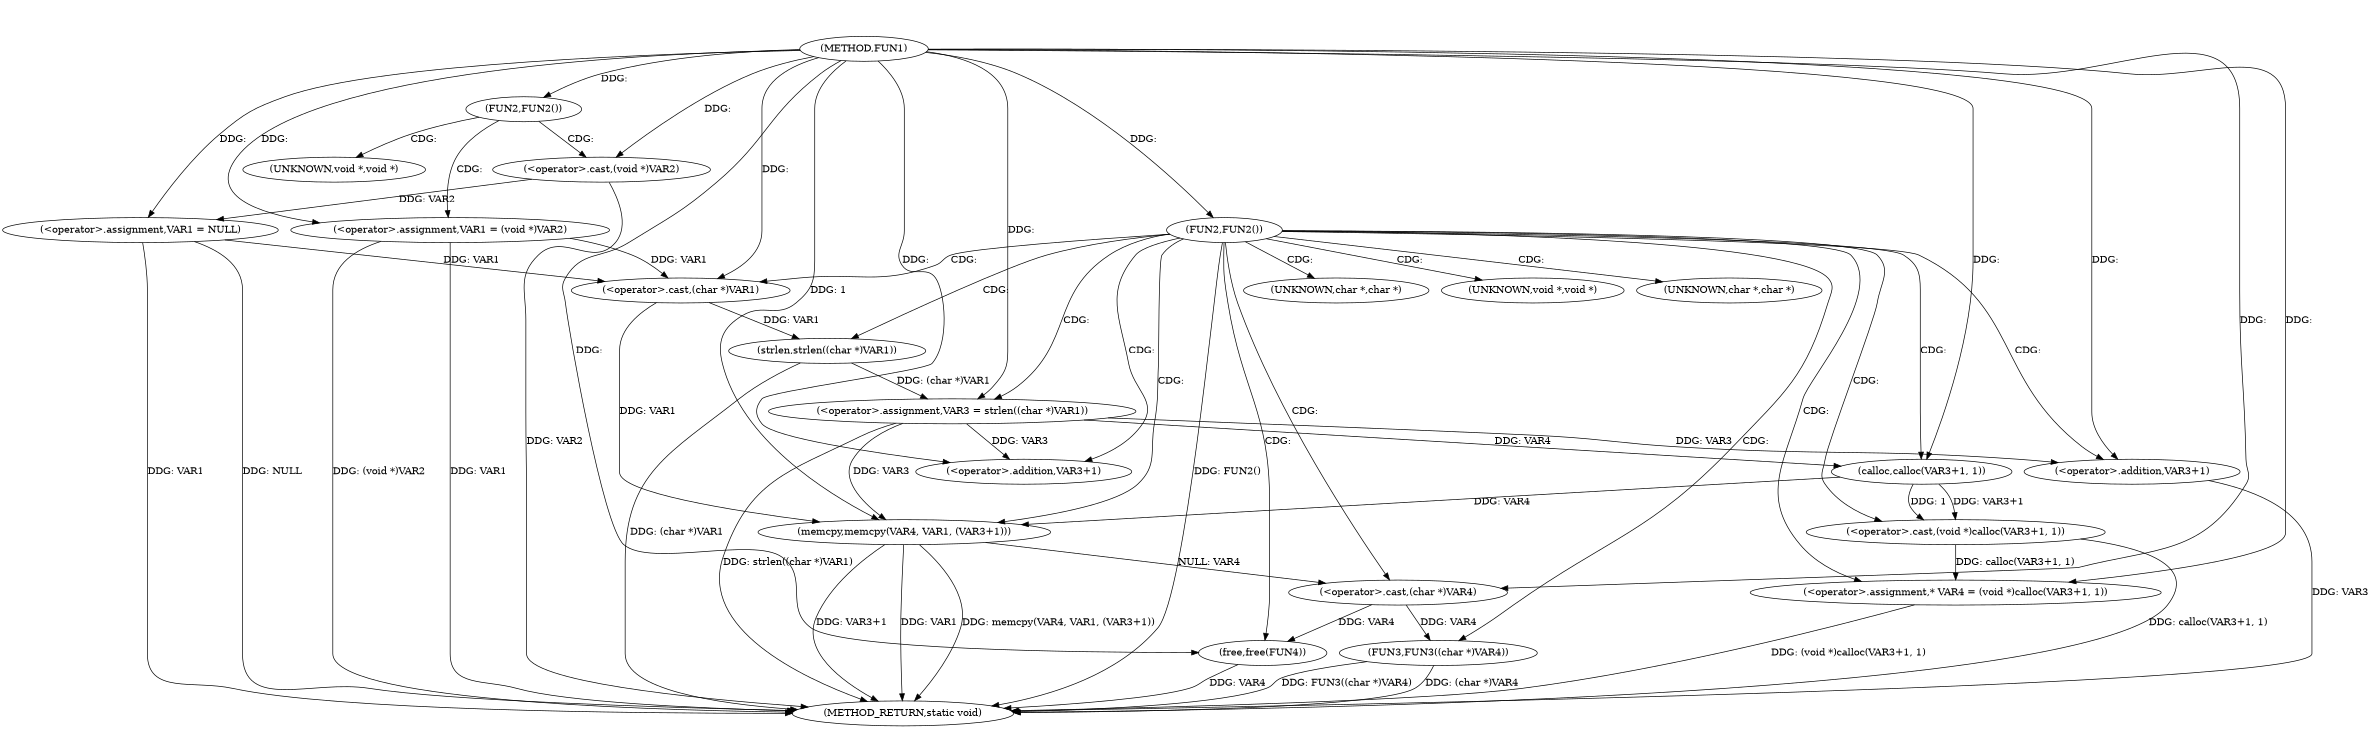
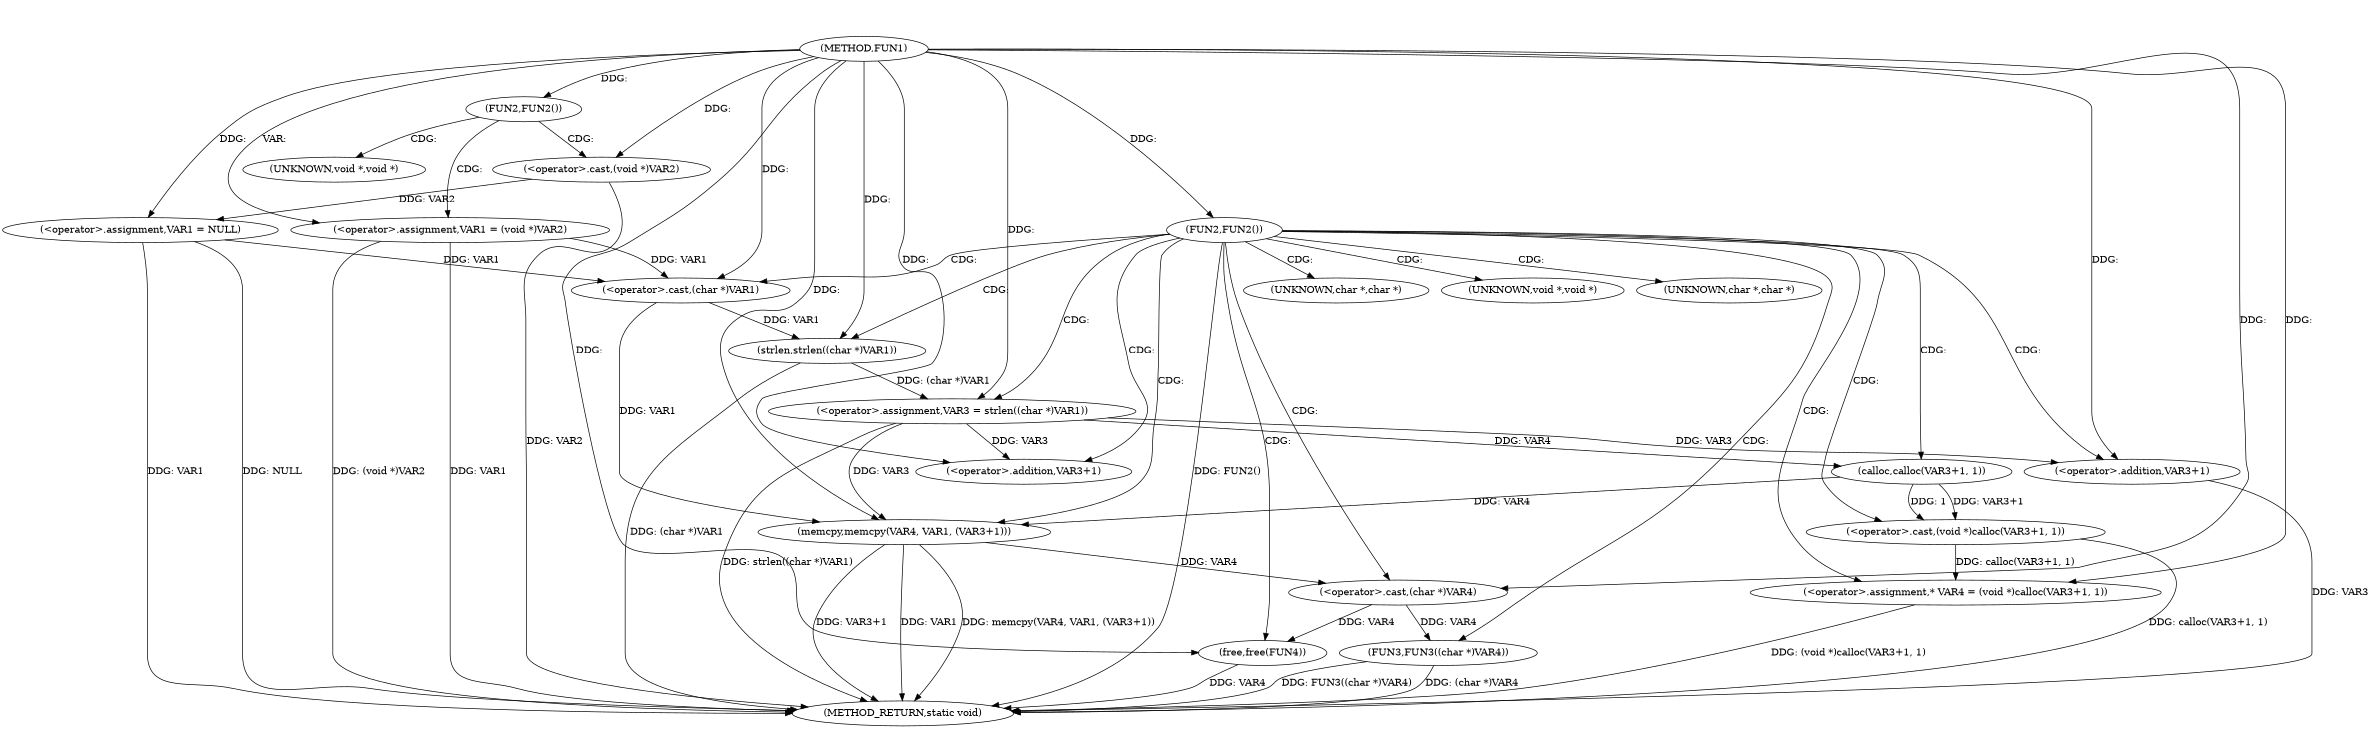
(1628, 63) -> (864, 200)
(276, 139) -> (276, 139)
(828, 290) -> (828, 290)
(1209, 562) -> (1209, 562)
